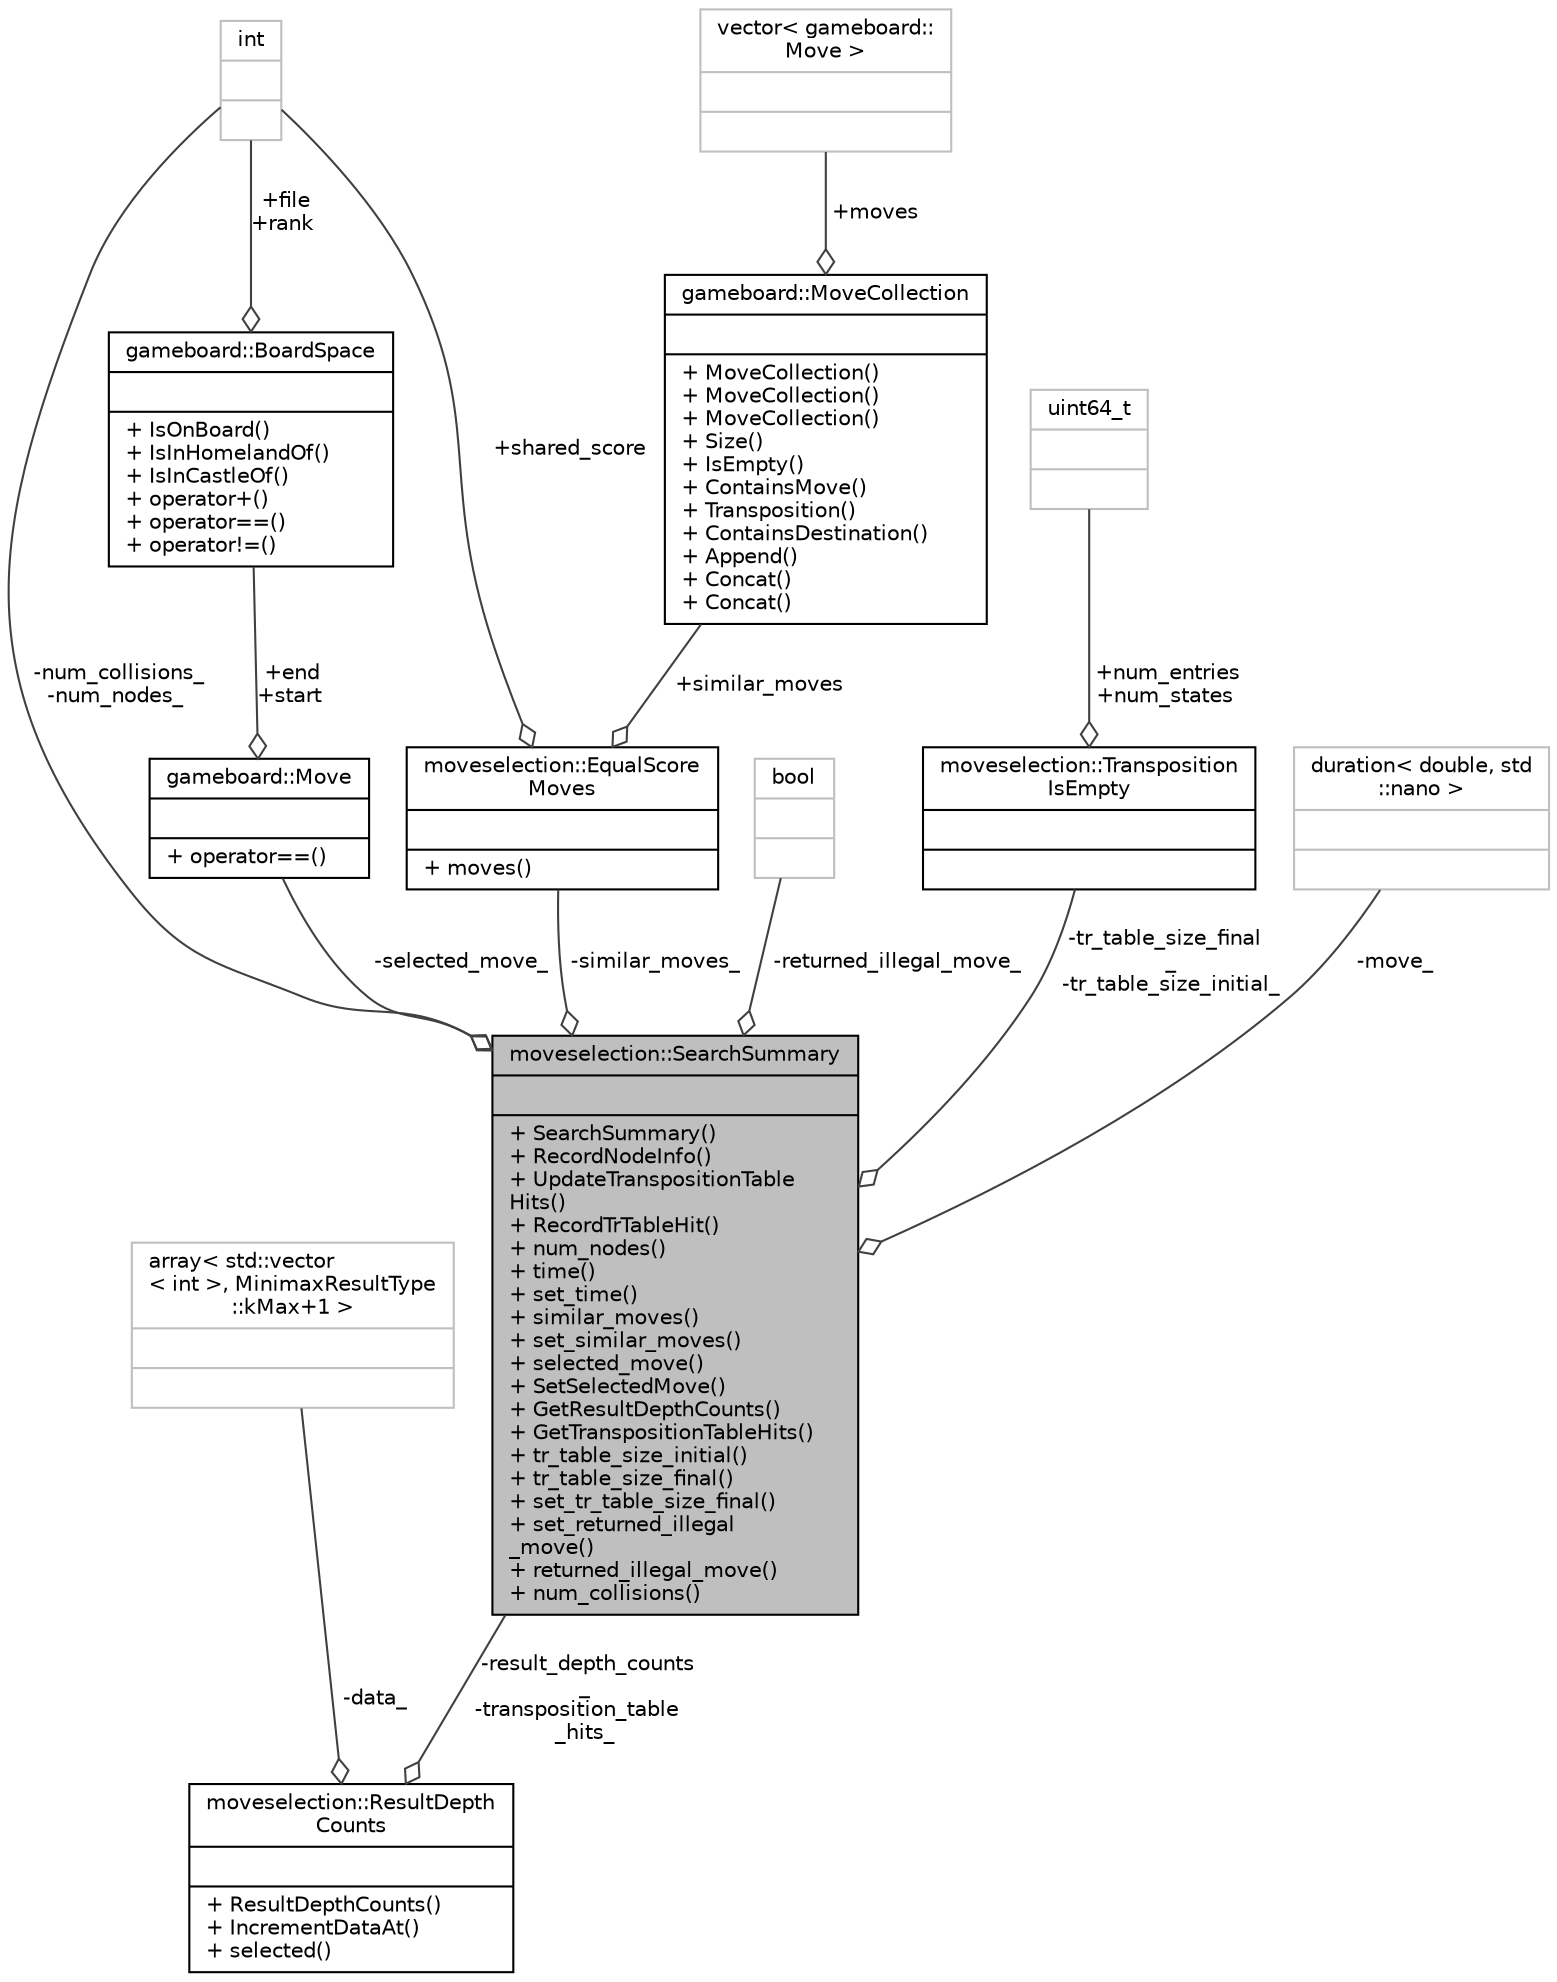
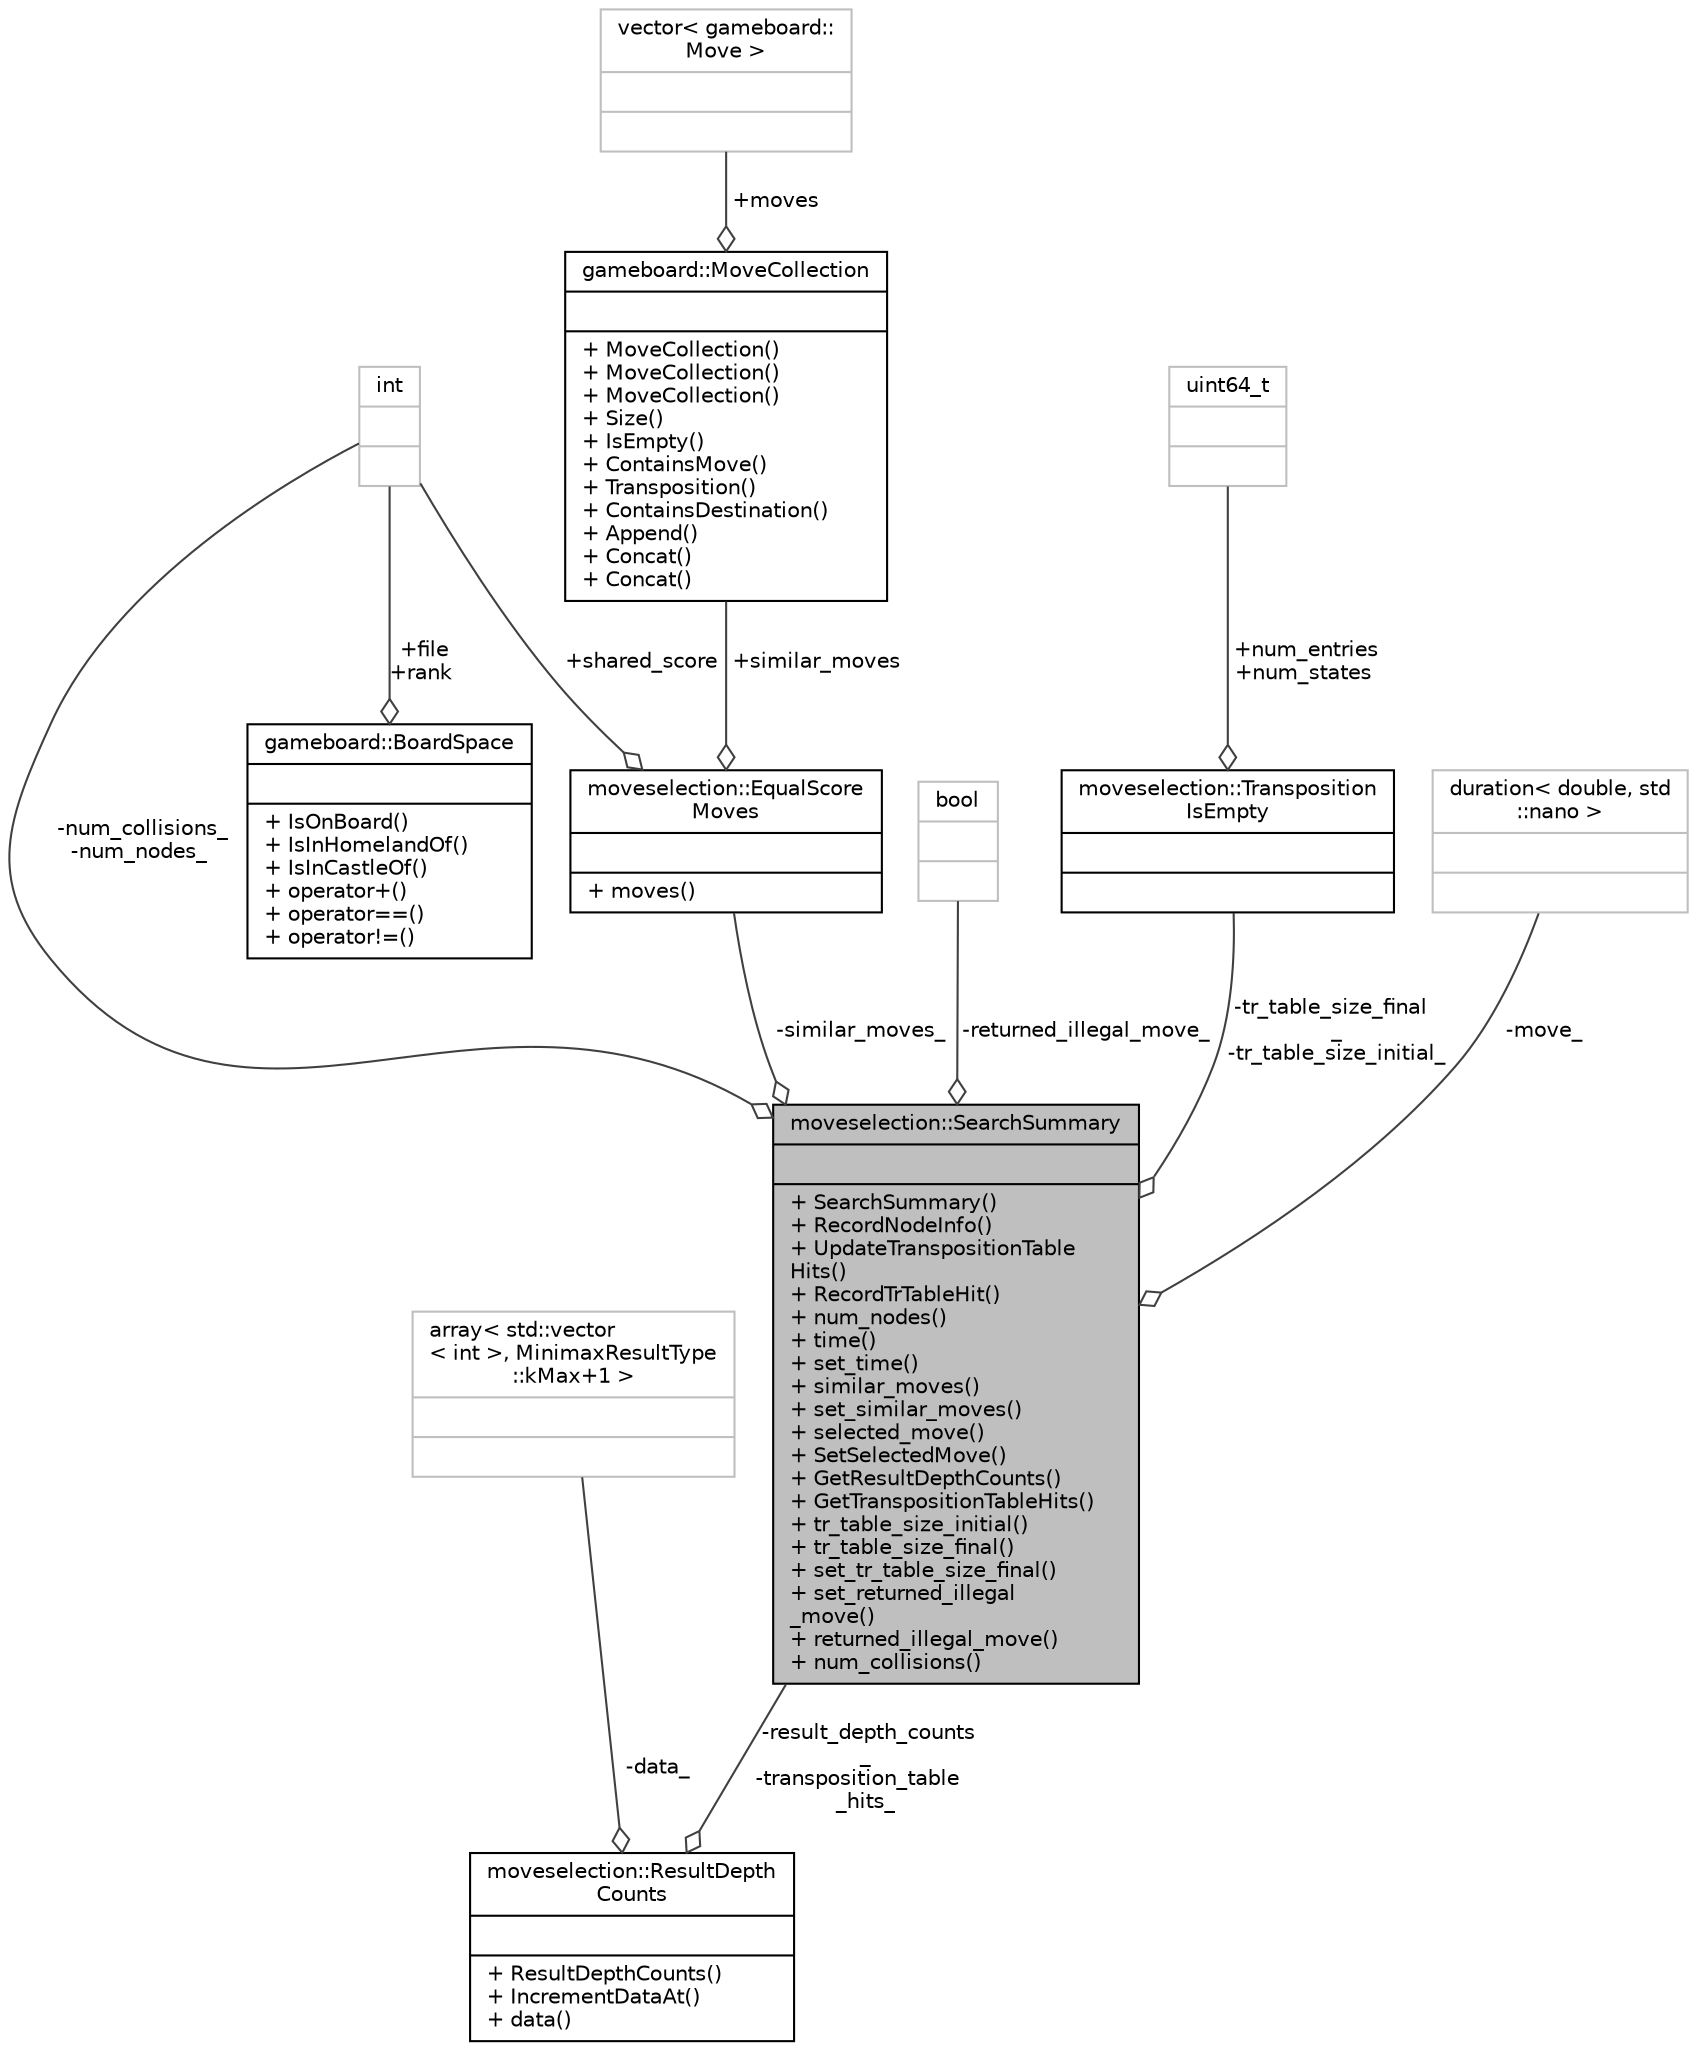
(259, 818) -> none
(270, 1951) -> (530, 2020)
